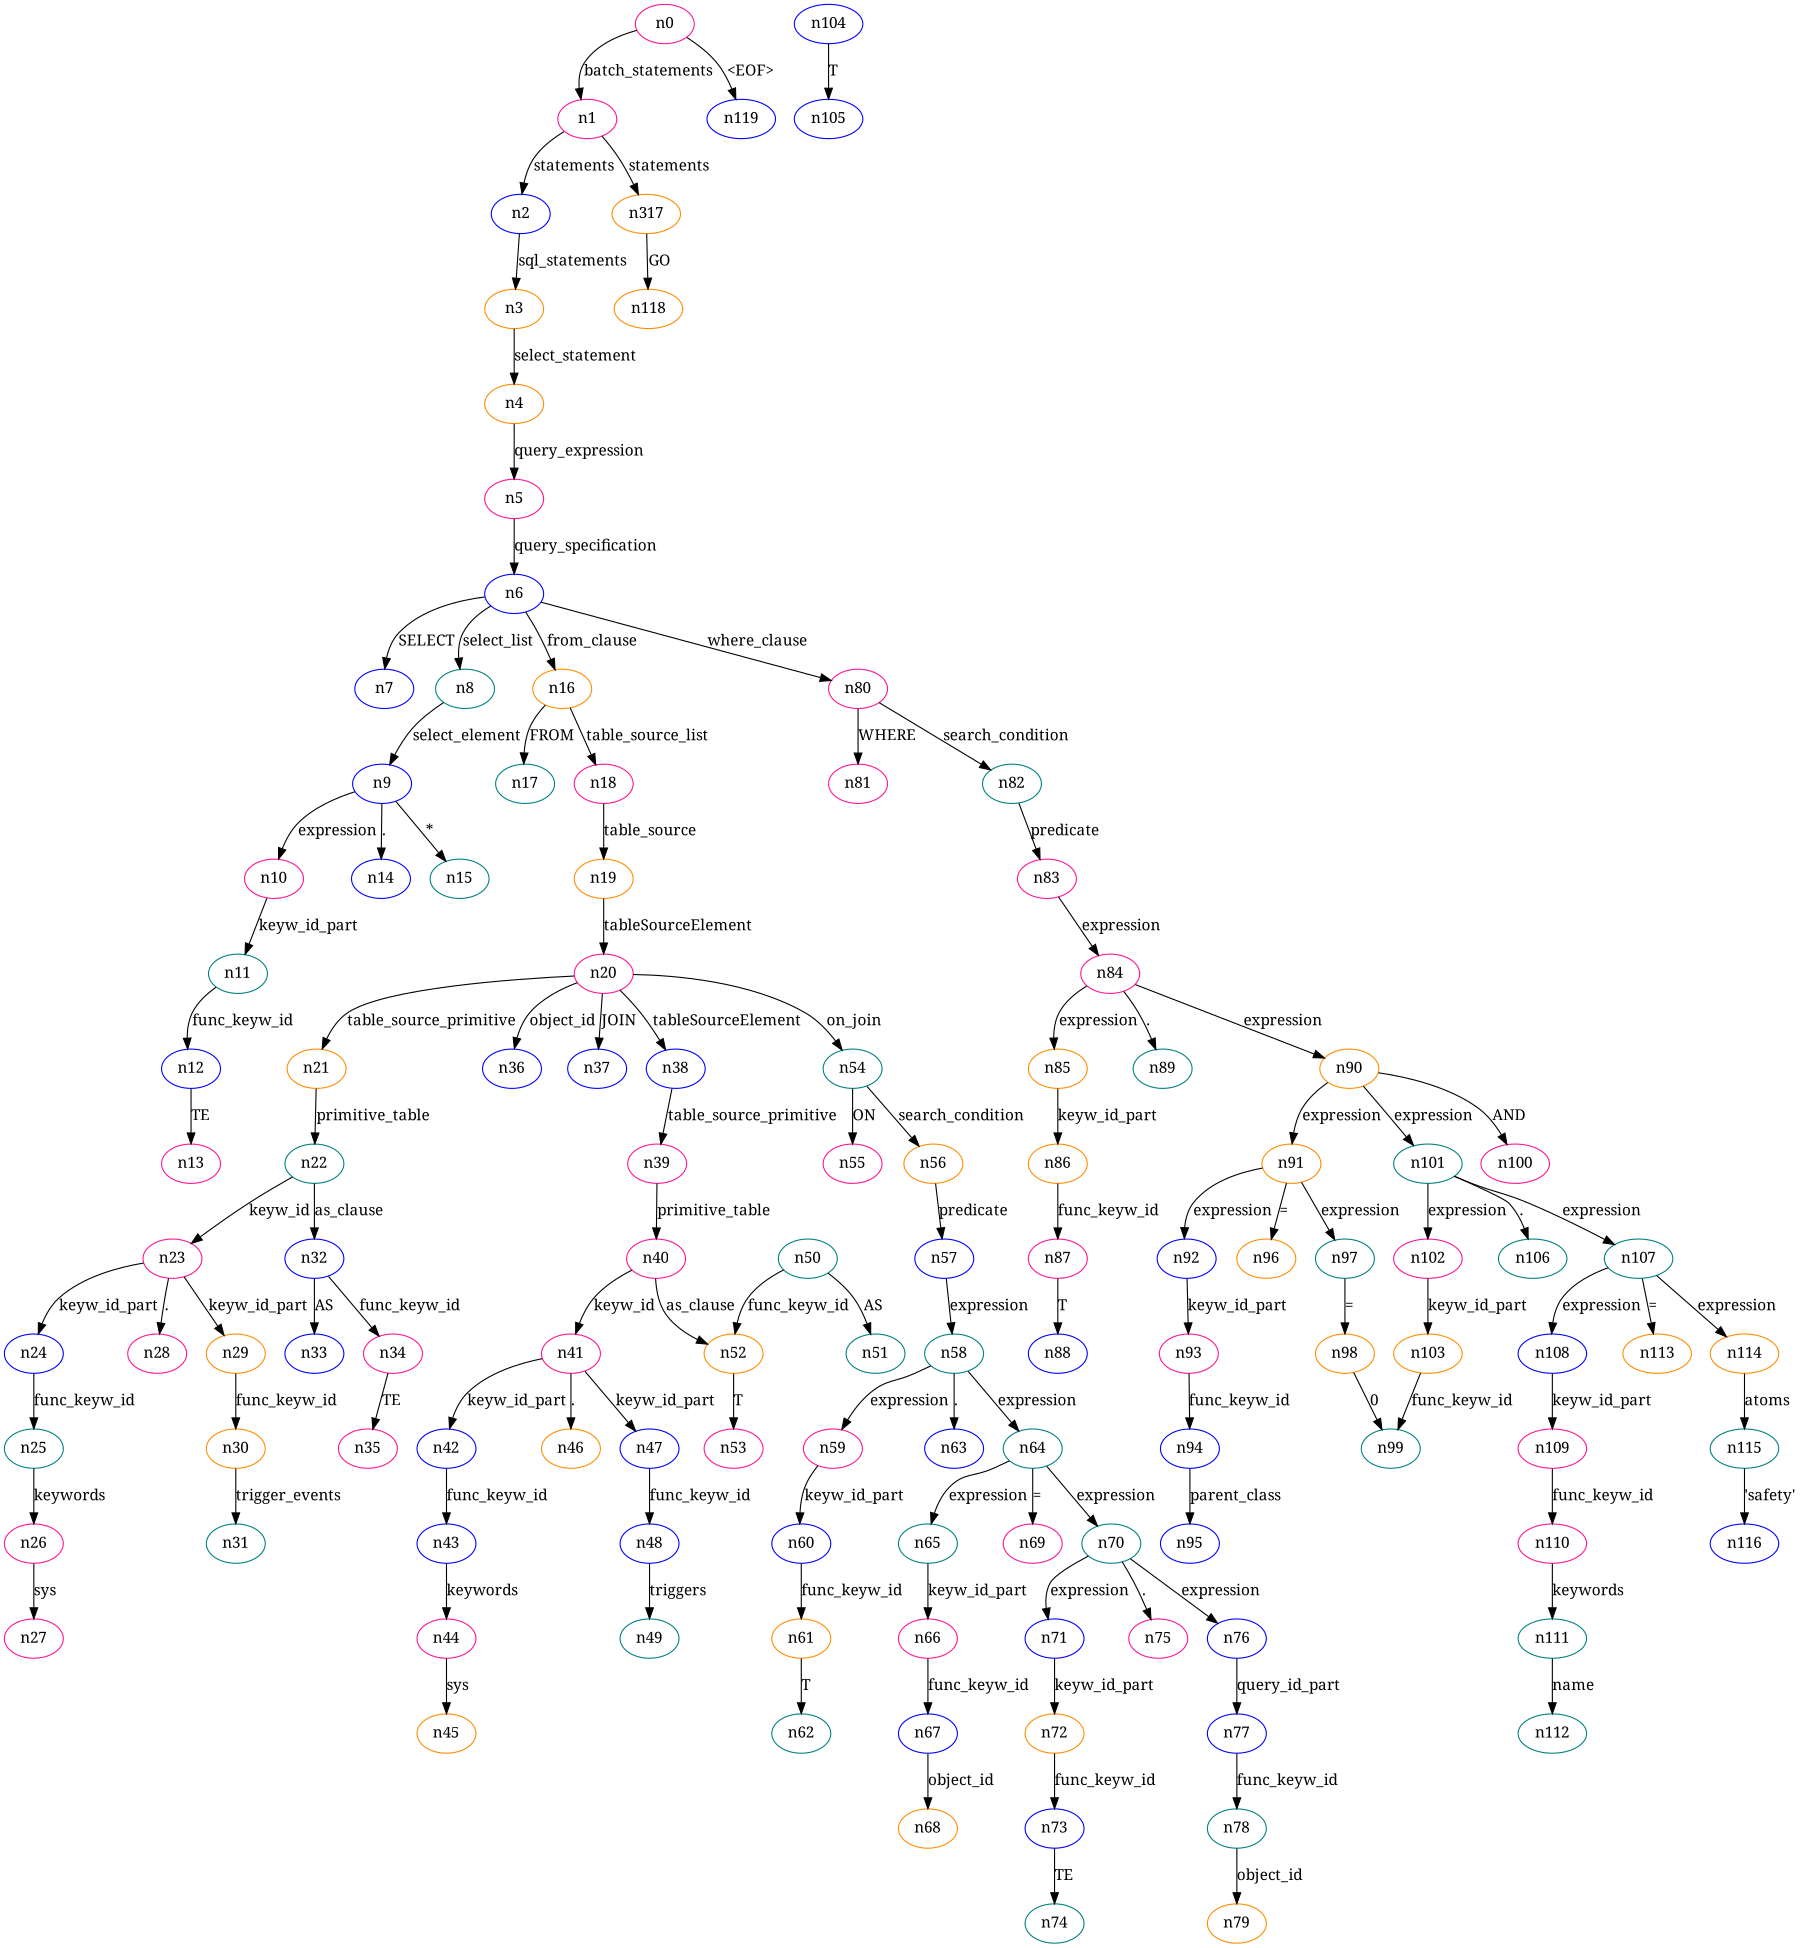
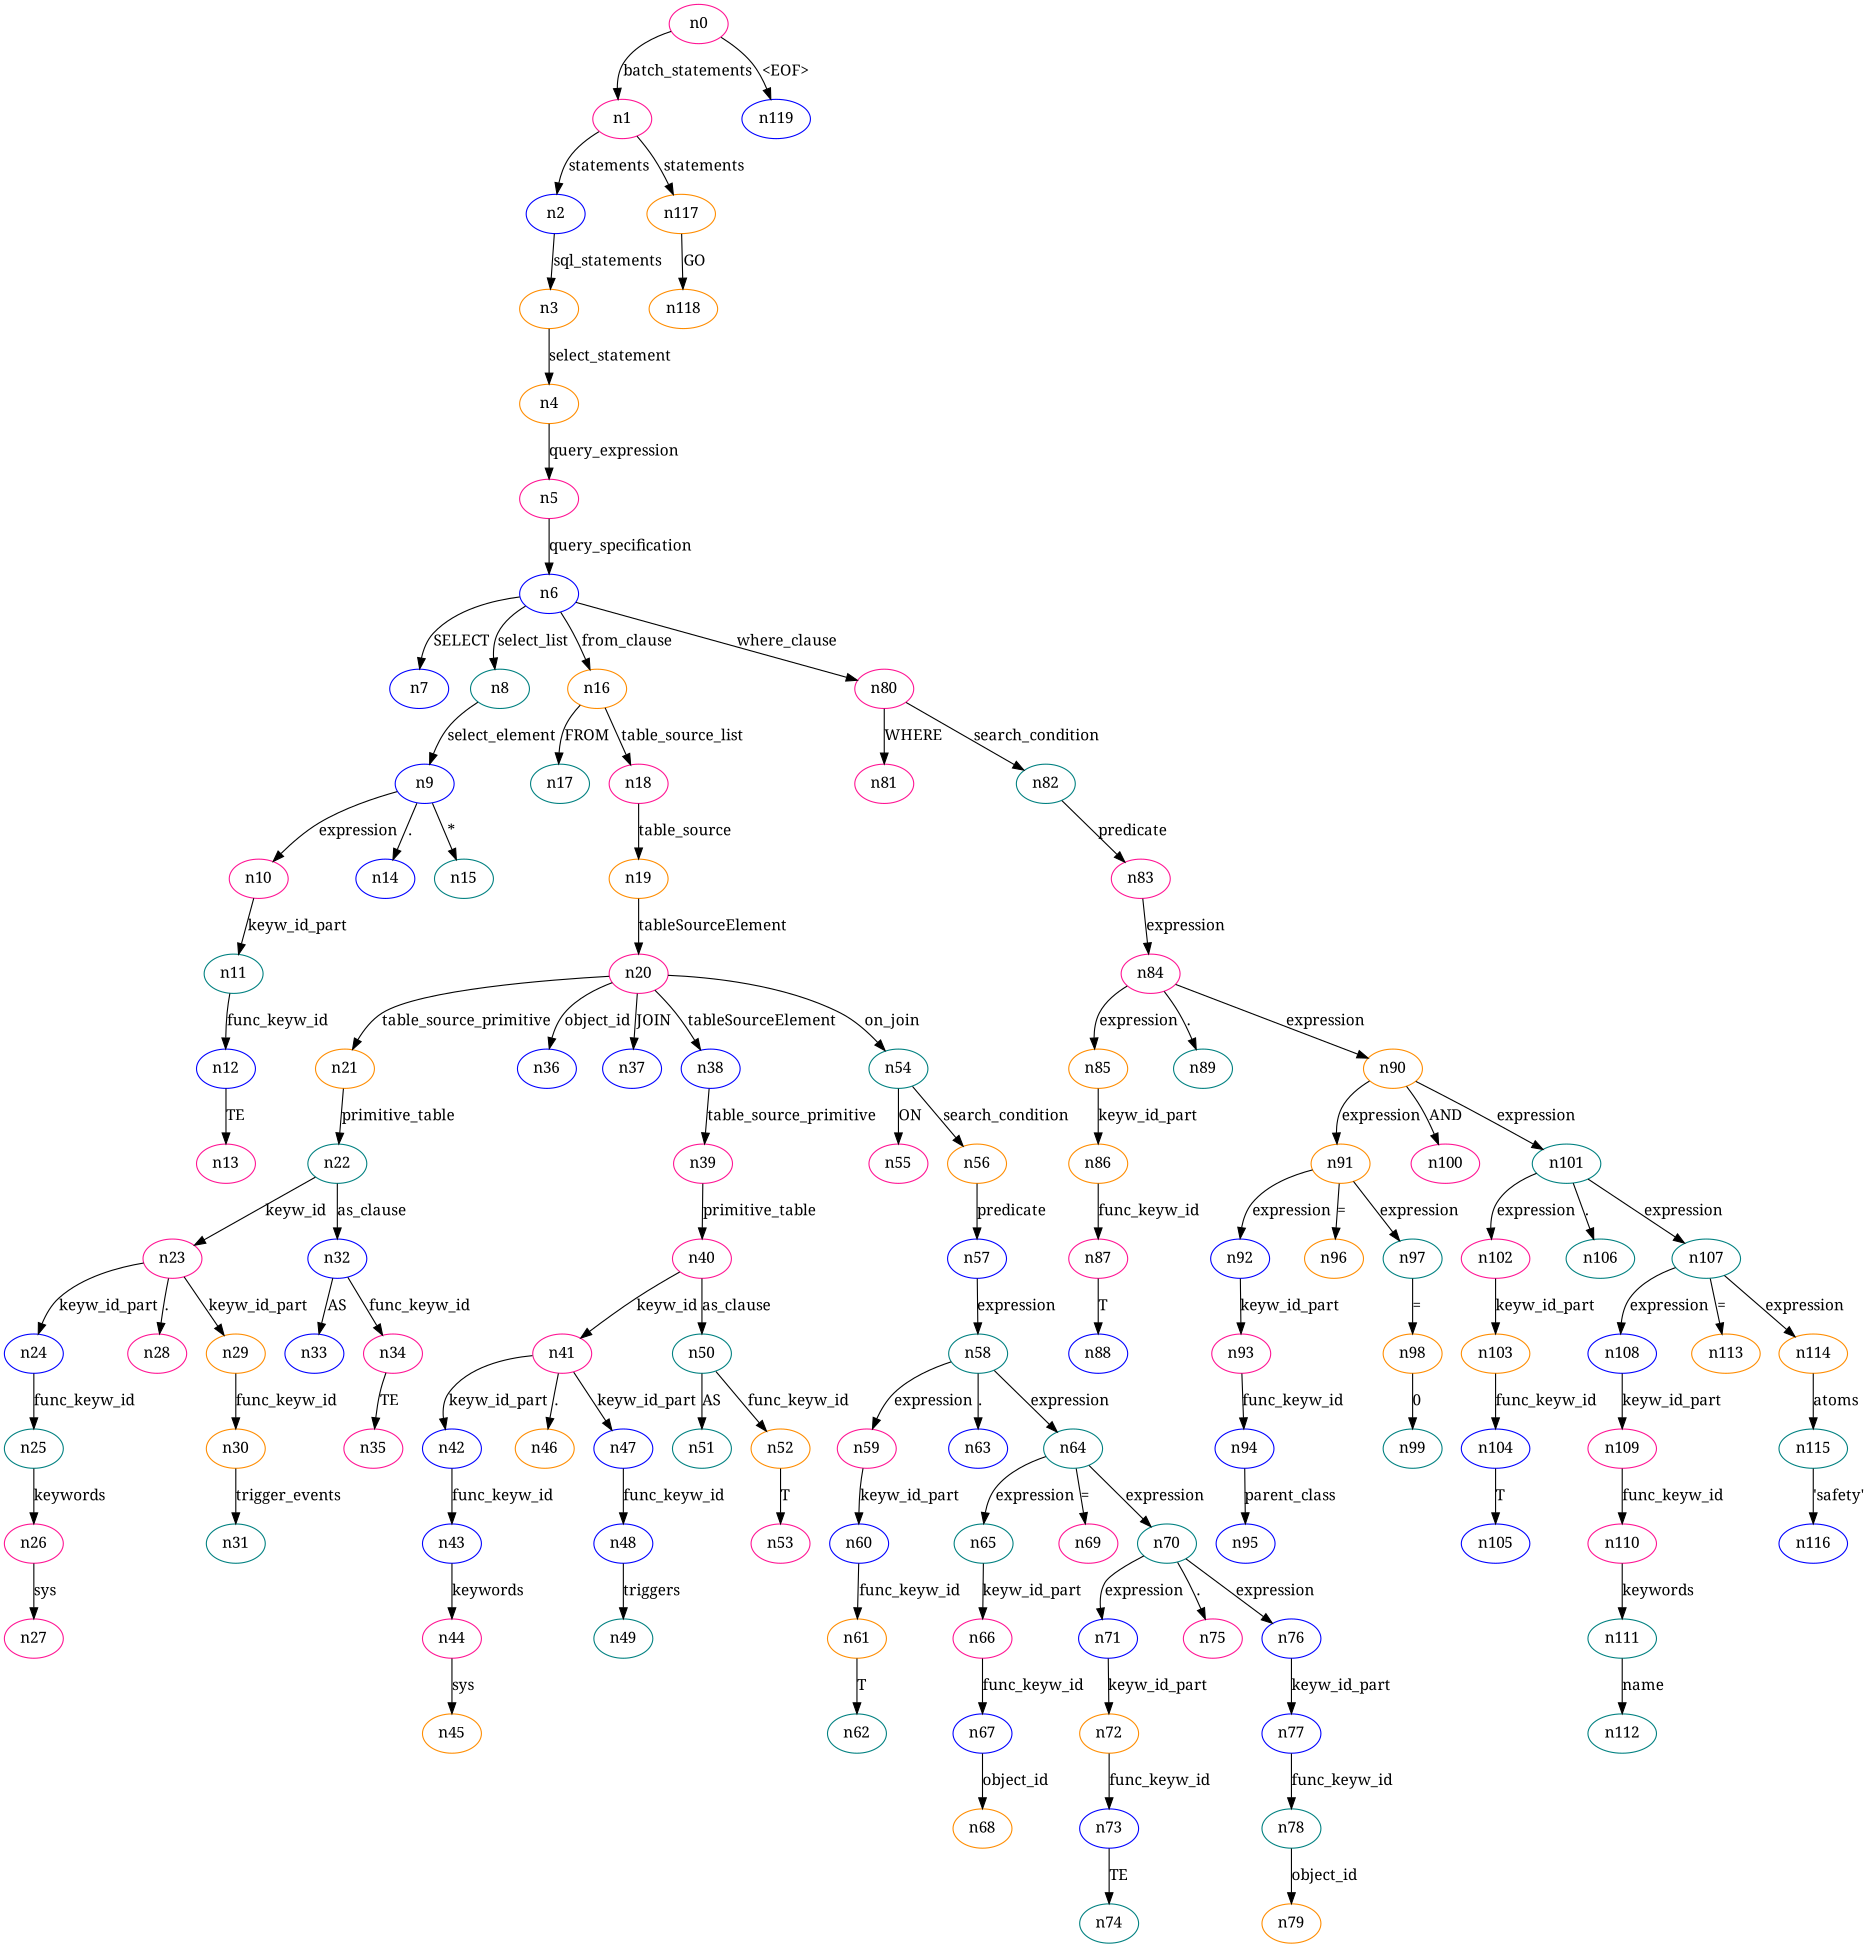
(646, 214) -> (681, 214)
(667, 1316) -> (702, 1301)
(1411, 1396) -> (1496, 1396)
(1289, 1686) -> (1341, 1686)
